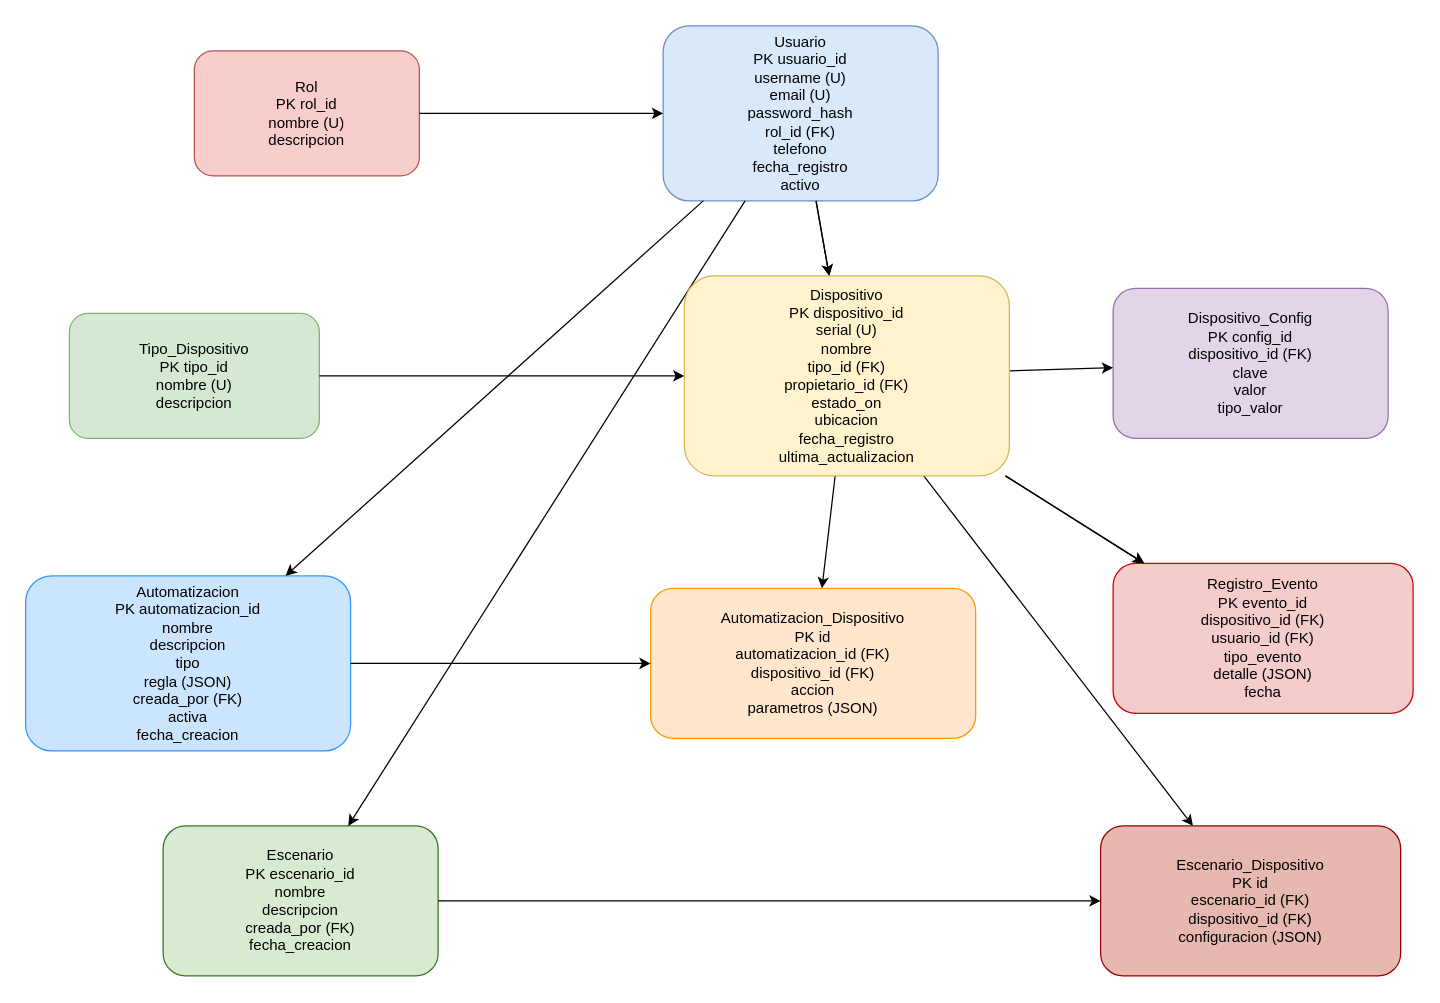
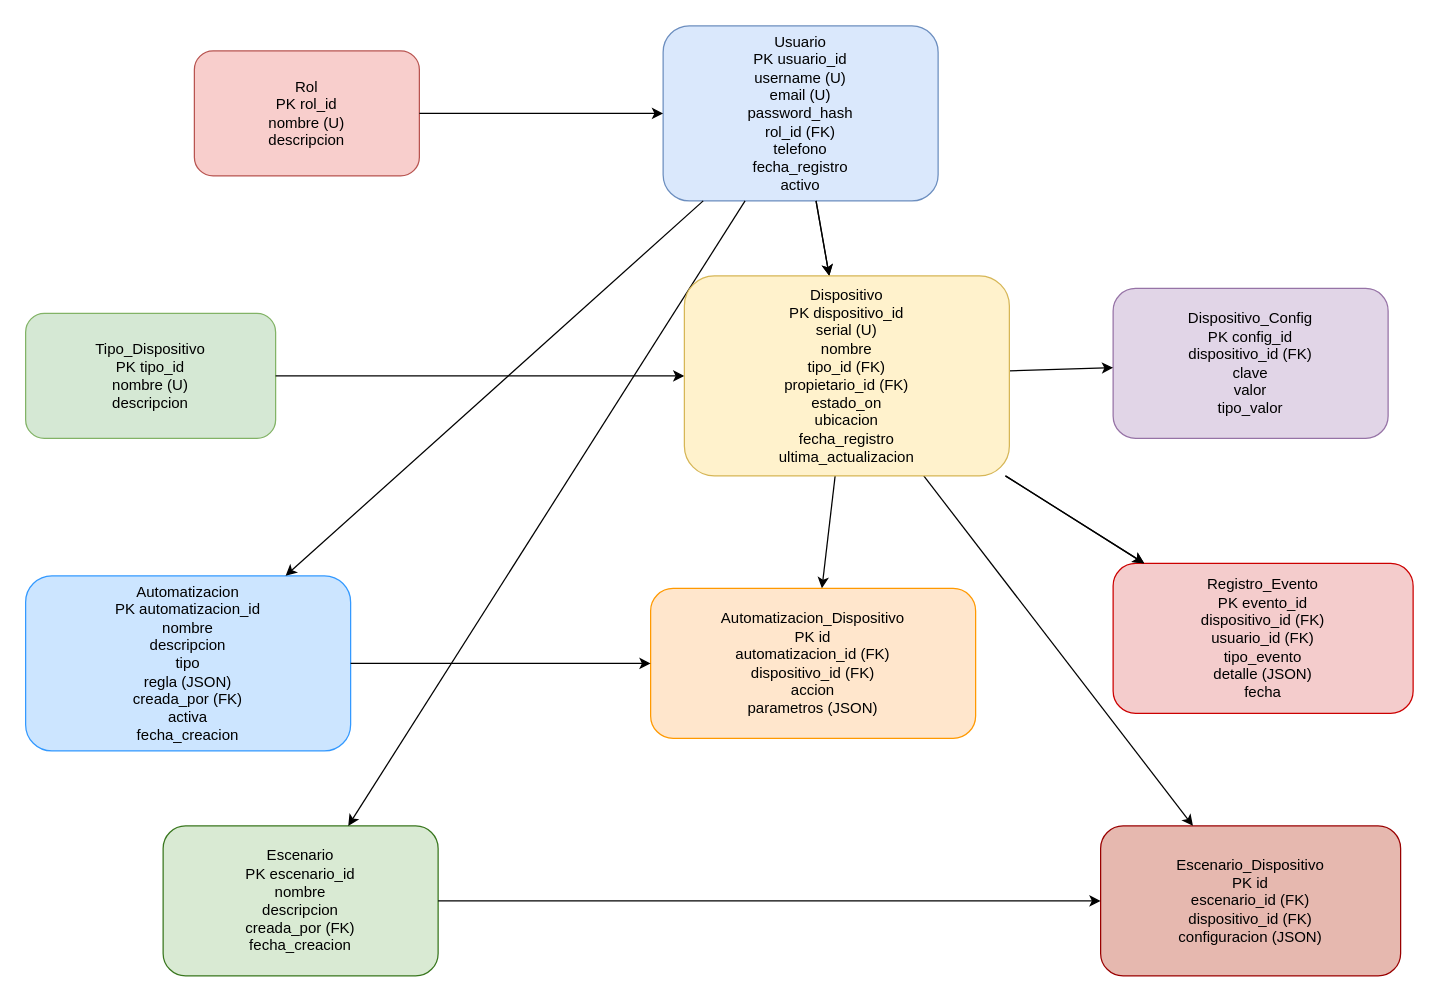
(194, 376) -> (151, 376)
